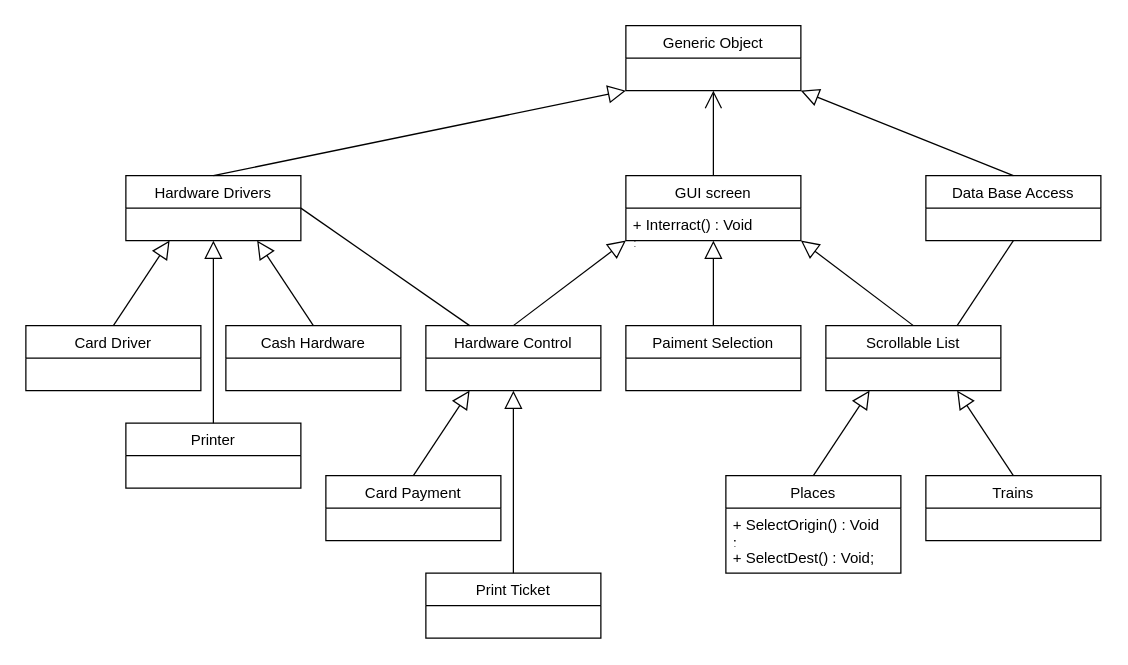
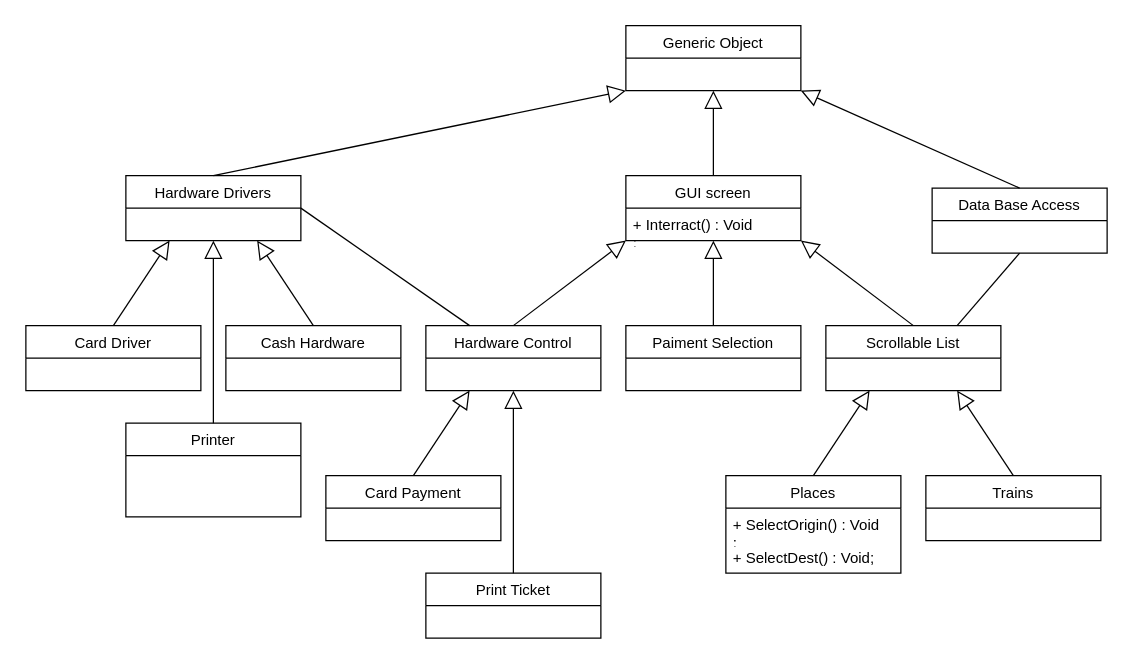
(713, 102) -> (713, 109)
(1013, 208) -> (1019, 221)
(213, 456) -> (213, 470)
